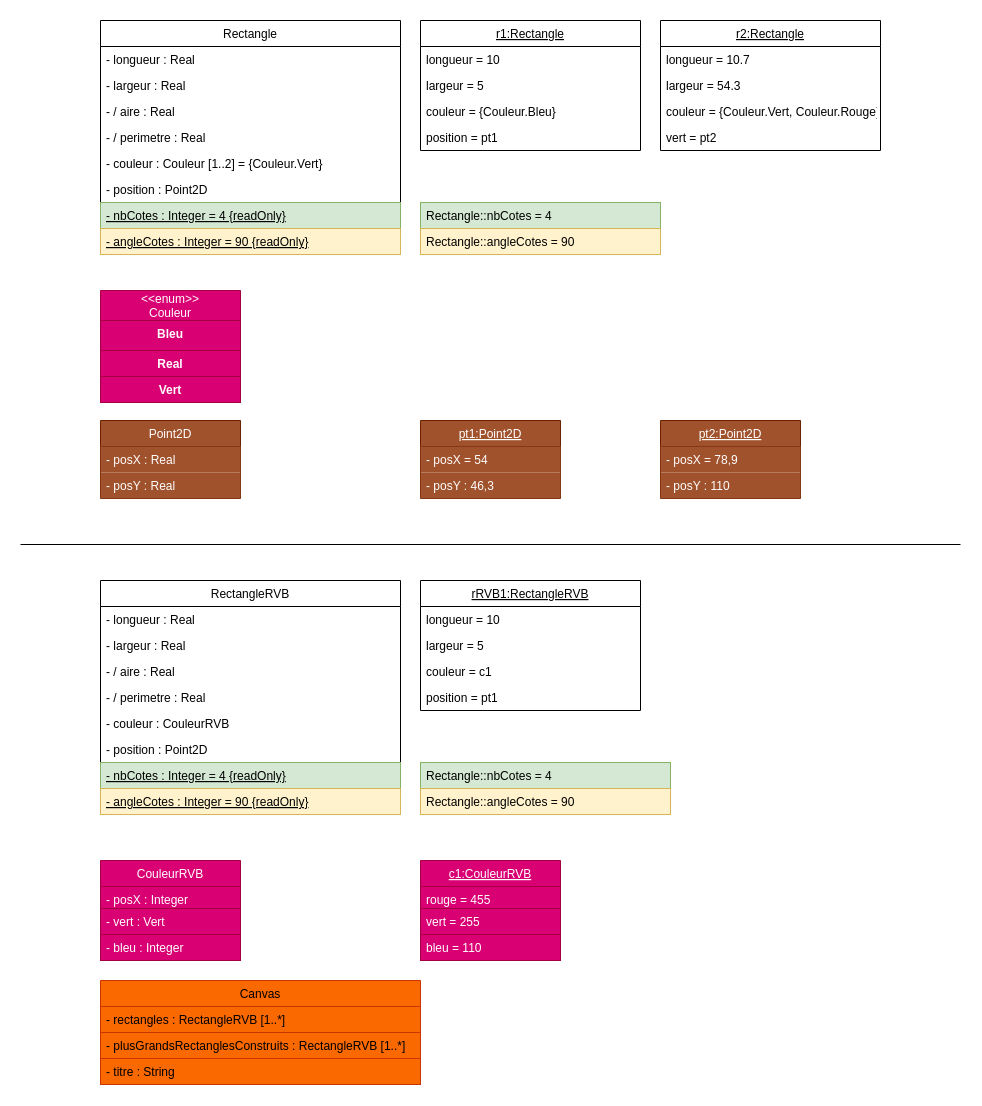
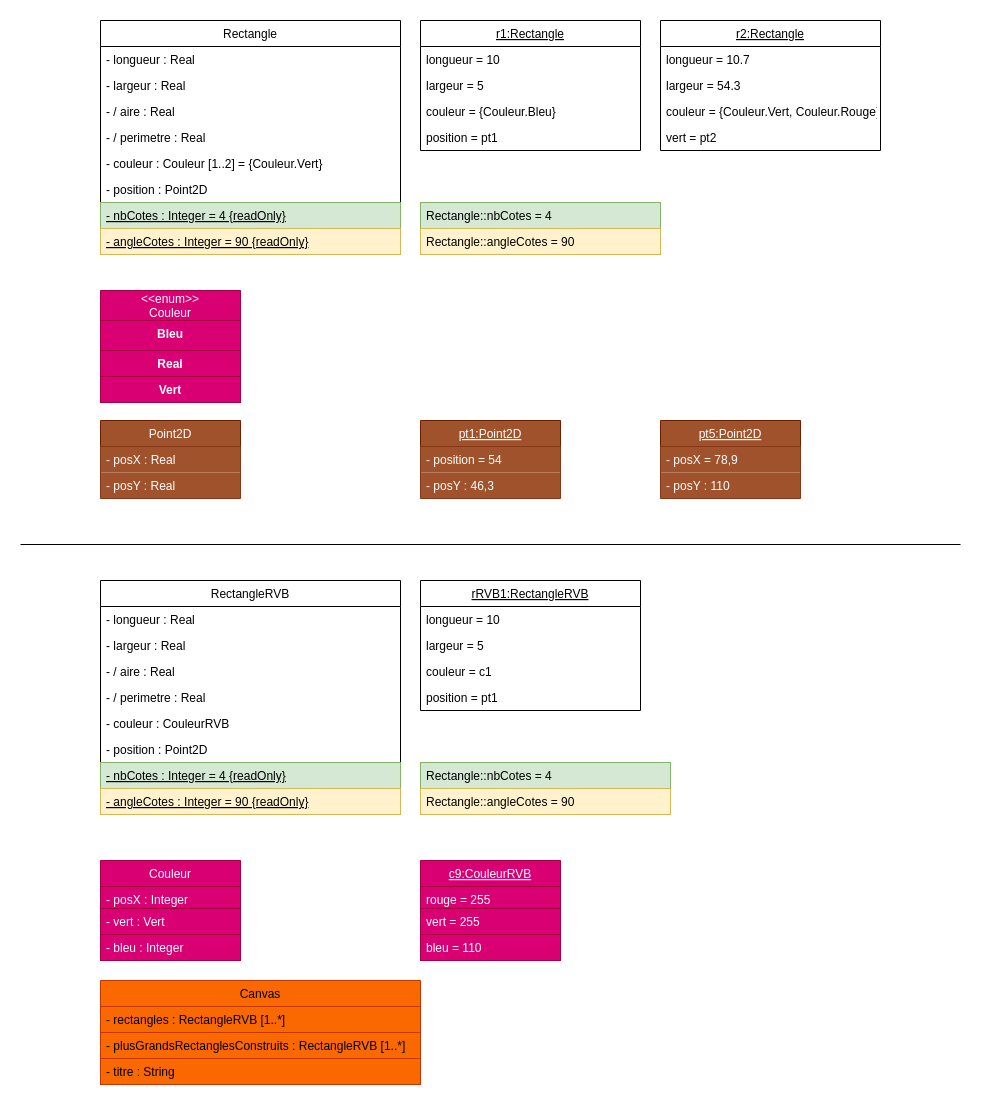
(730, 434) -> (730, 434)
(458, 460) -> (469, 460)
(170, 874) -> (170, 874)
(490, 874) -> (490, 874)
(460, 900) -> (460, 900)
